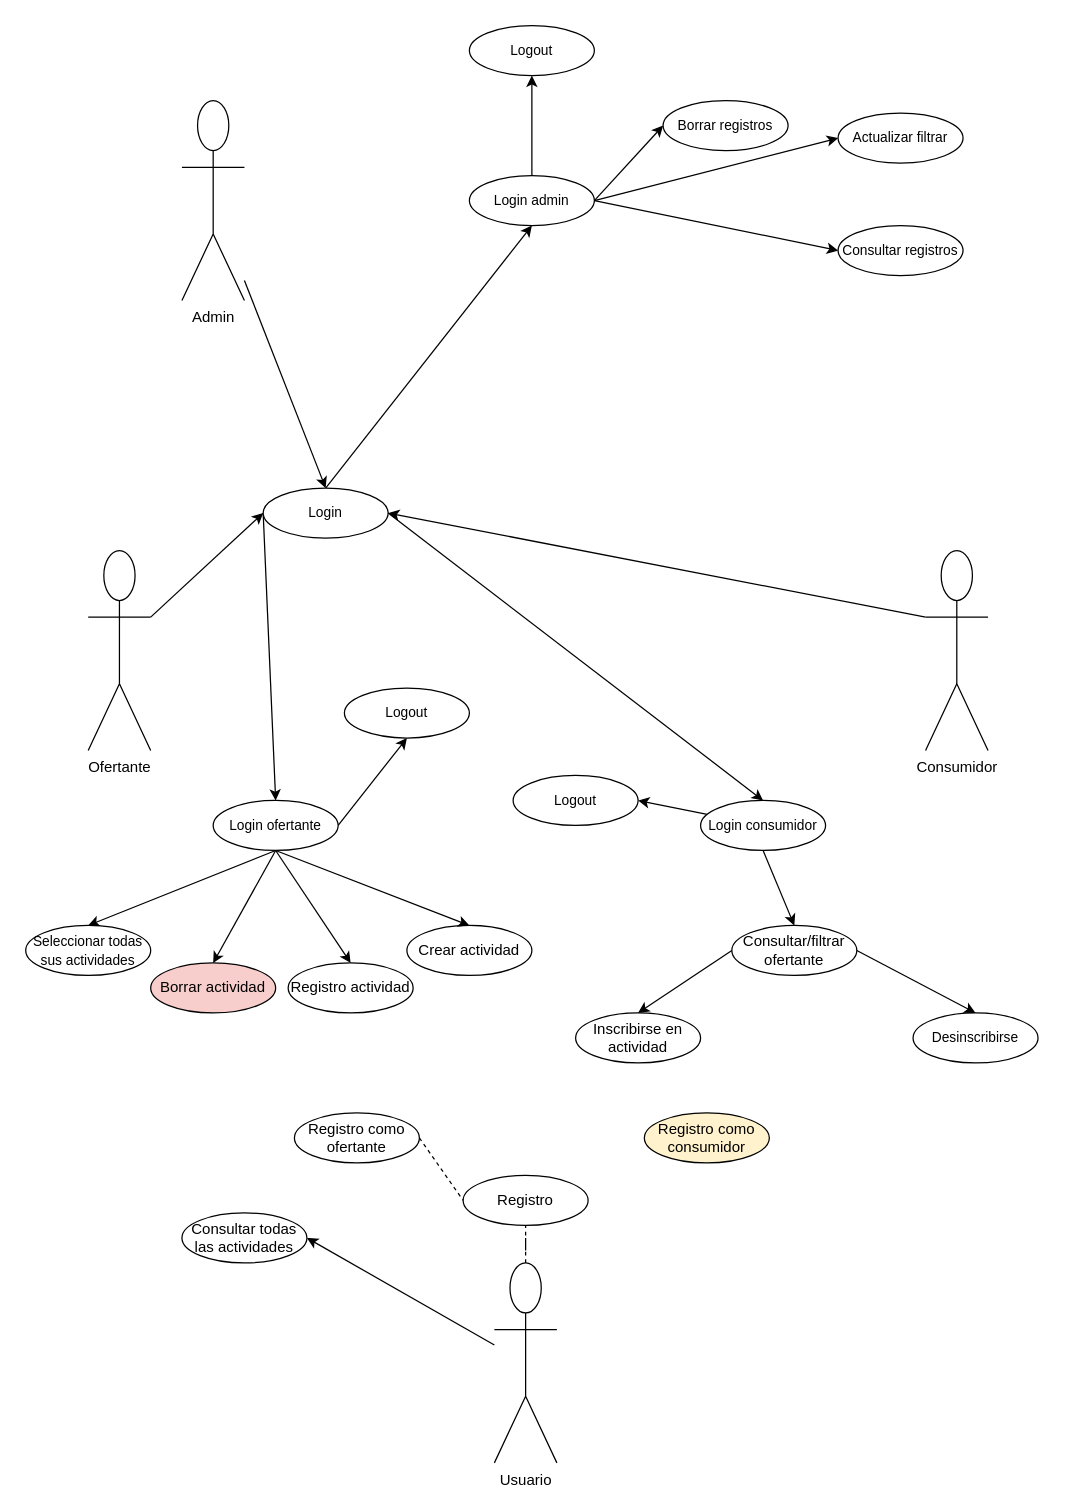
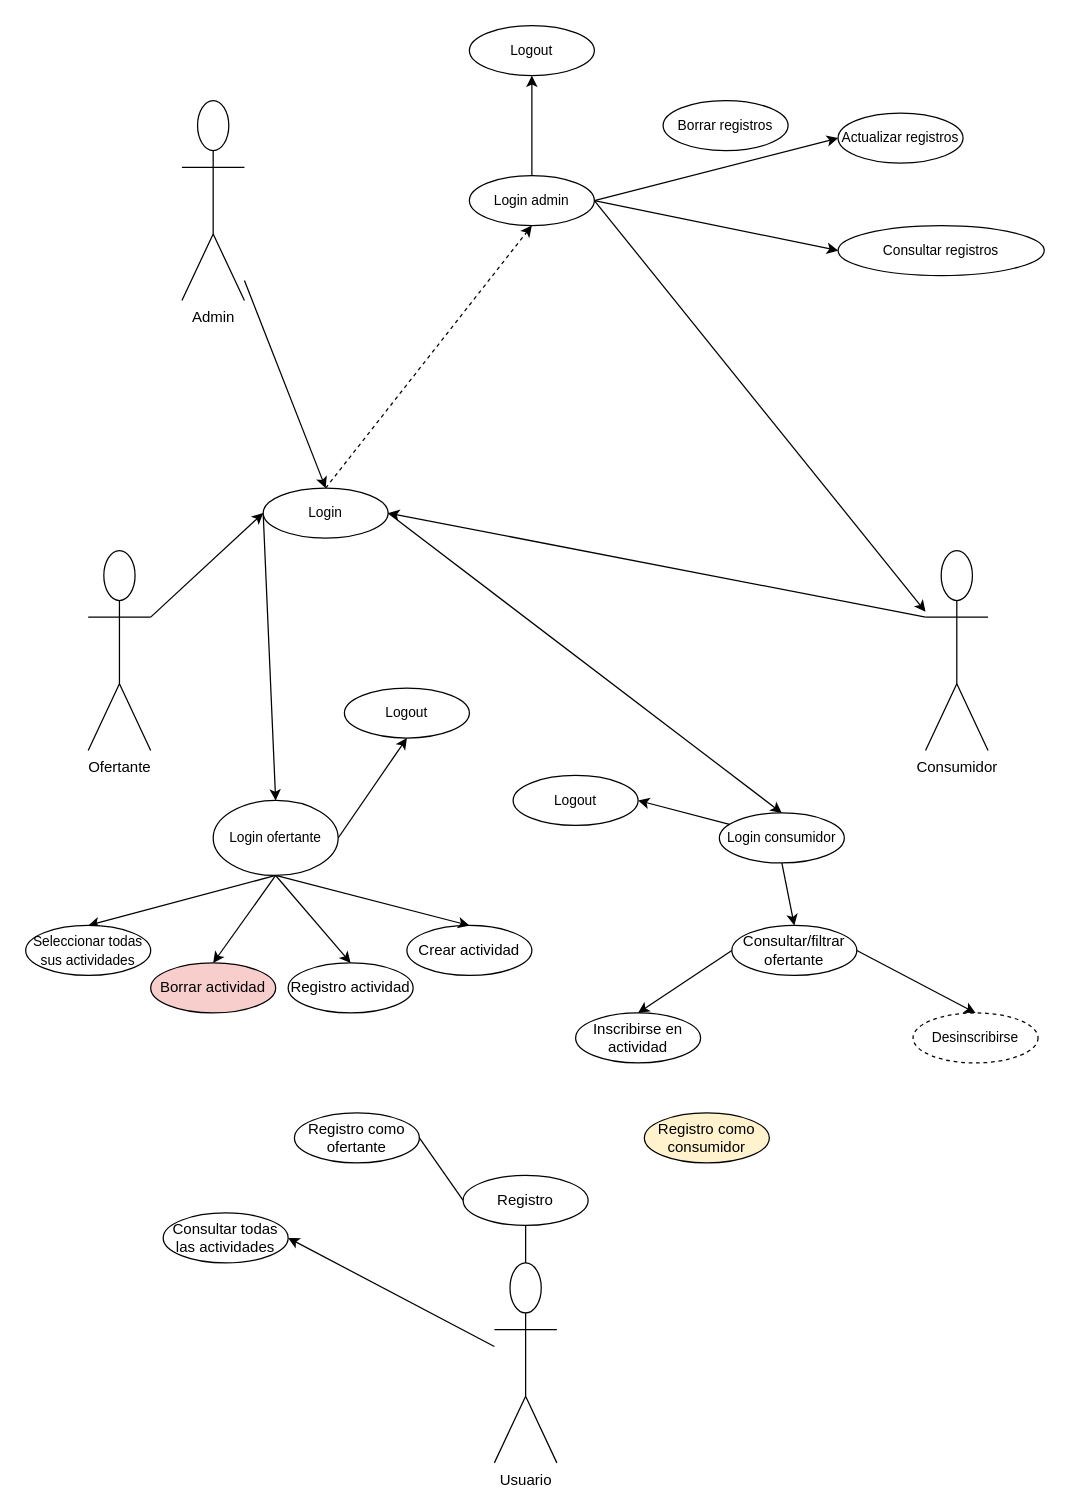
(901, 138) -> (901, 138)
(627, 165) -> (758, 404)
(901, 251) -> (941, 251)
(427, 360) -> (427, 360)
(276, 826) -> (276, 838)
(763, 826) -> (782, 838)
(976, 1038) -> (976, 1038)
(441, 1169) -> (441, 1169)
(526, 1233) -> (526, 1233)
(244, 1238) -> (226, 1238)
